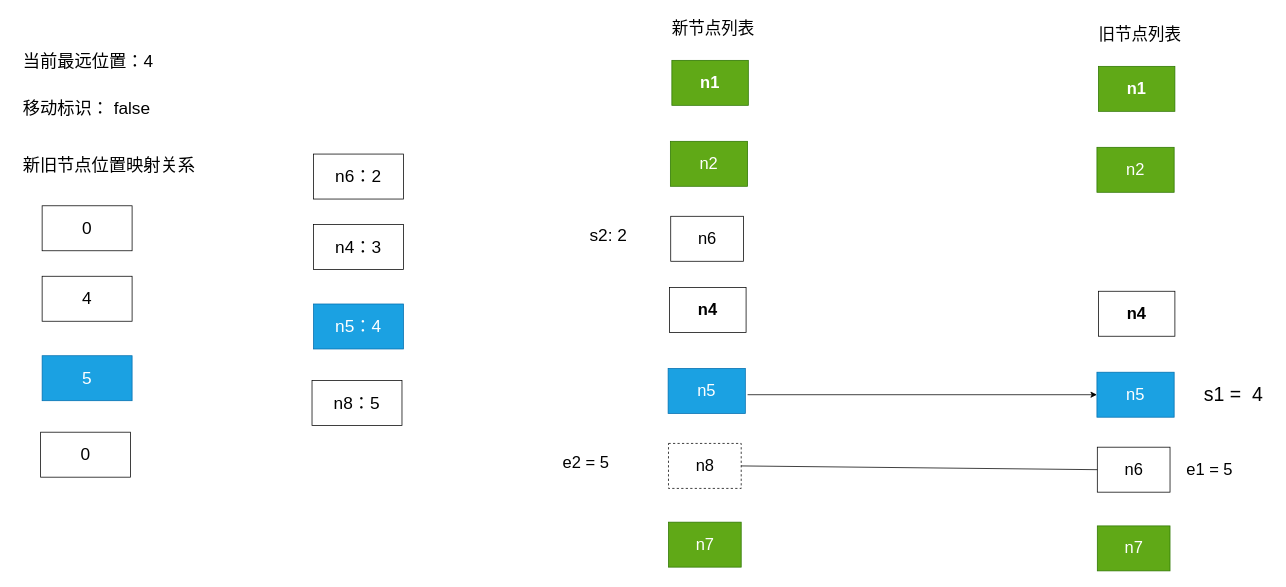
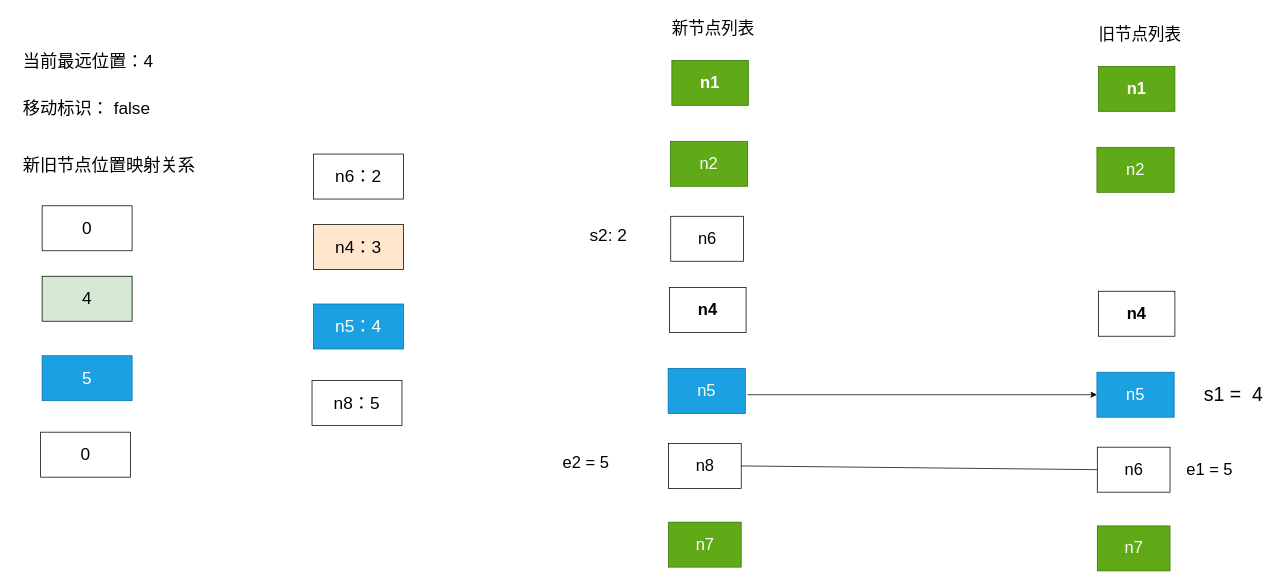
(358, 247) -> (358, 247)
(87, 299) -> (87, 299)
(705, 466) -> (705, 466)
